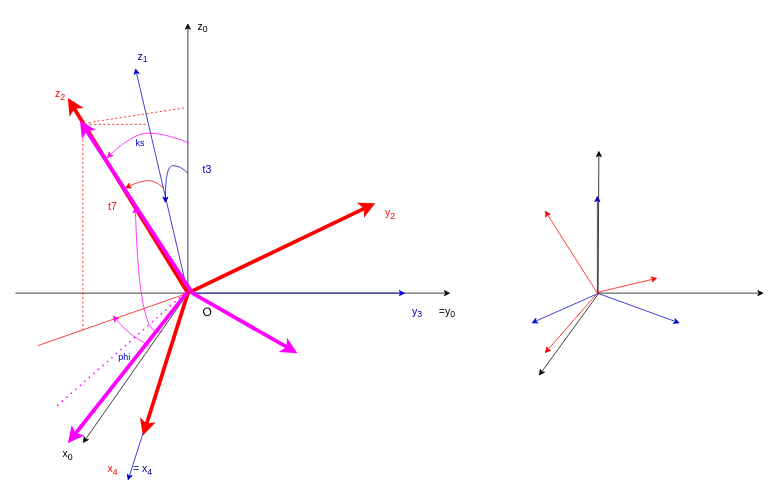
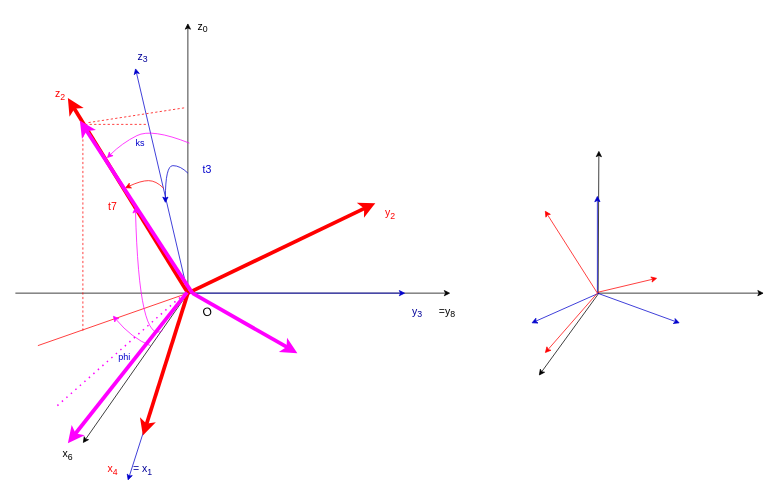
(143, 57) -> (143, 57)
(447, 312) -> (447, 312)
(68, 454) -> (68, 454)
(143, 469) -> (143, 469)
